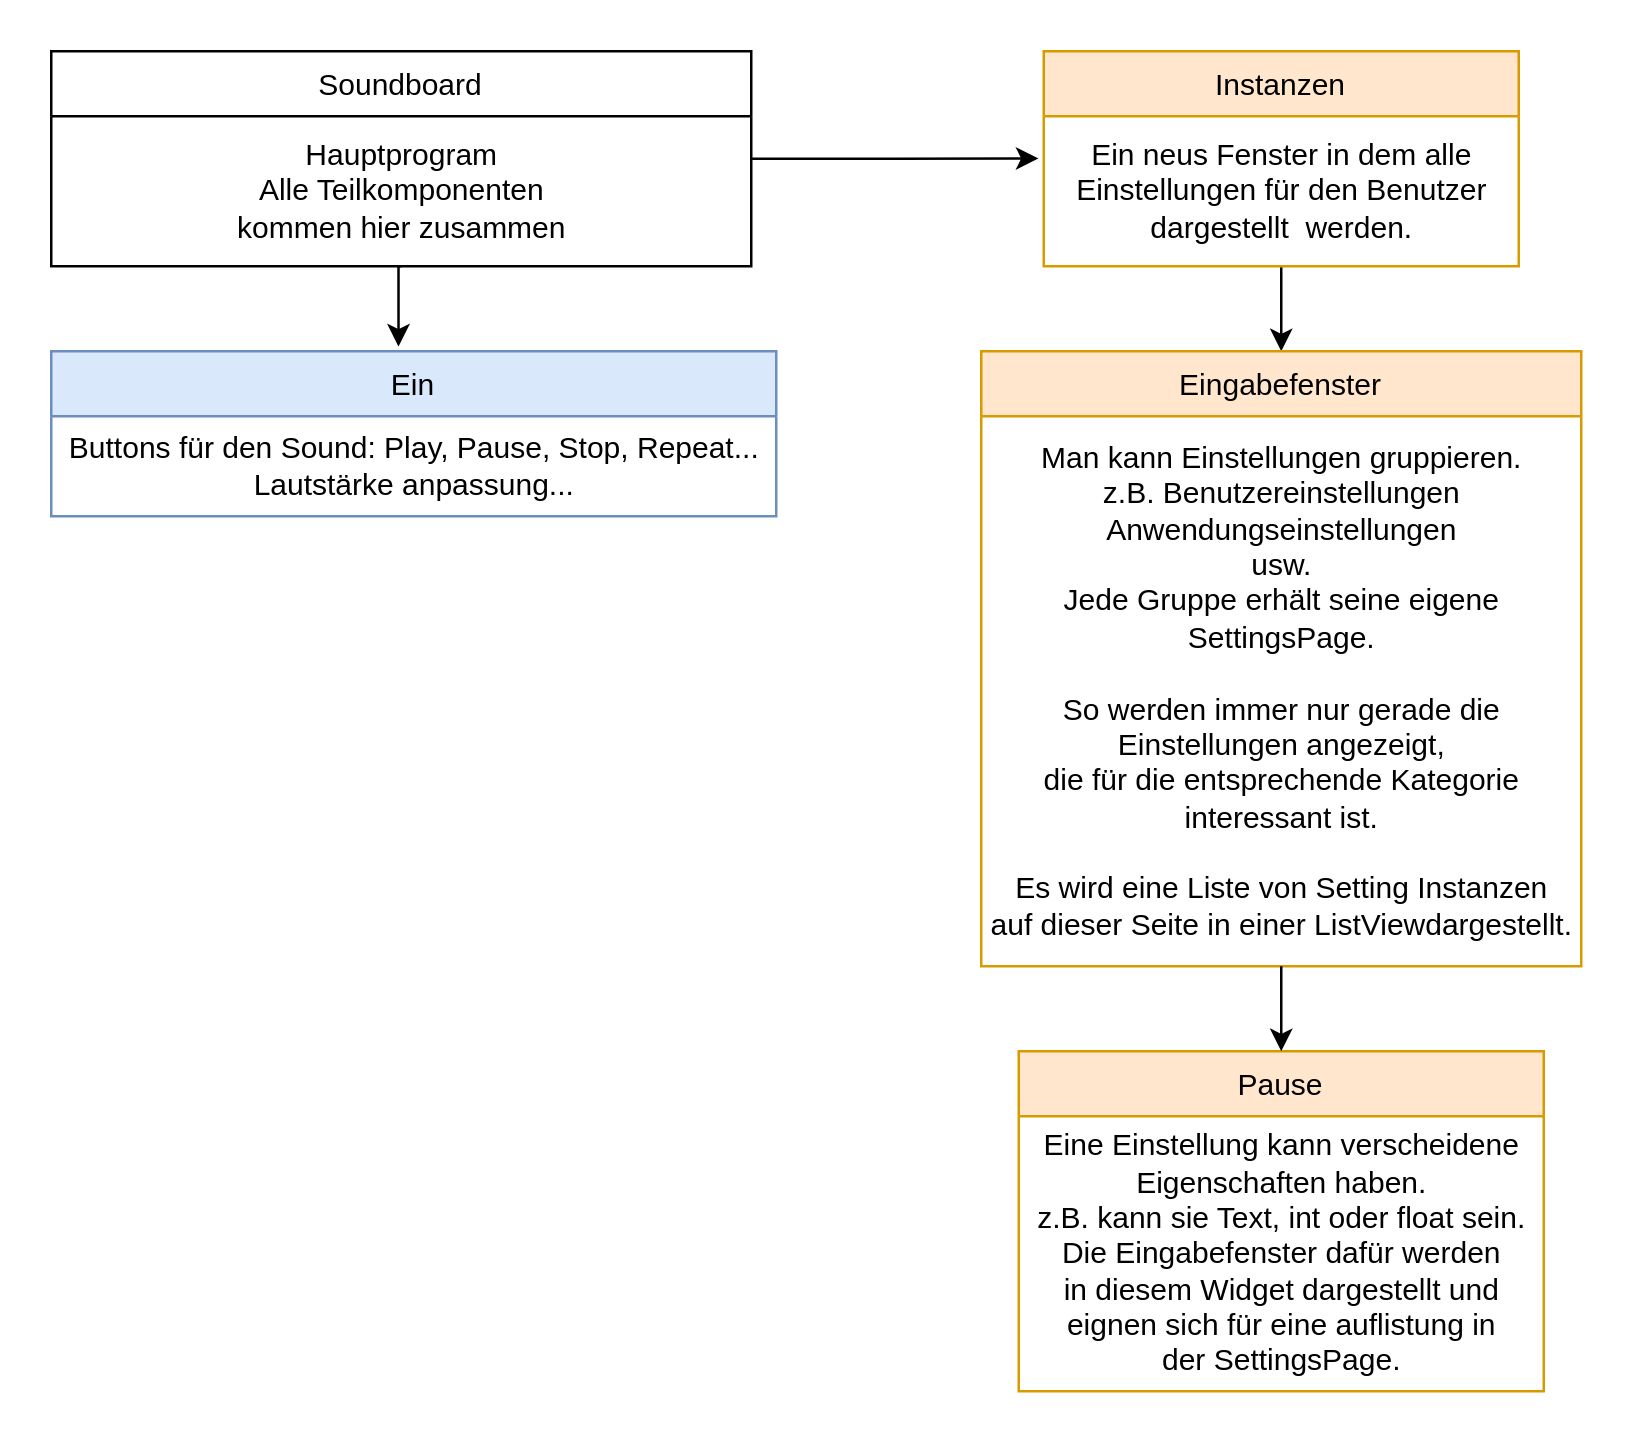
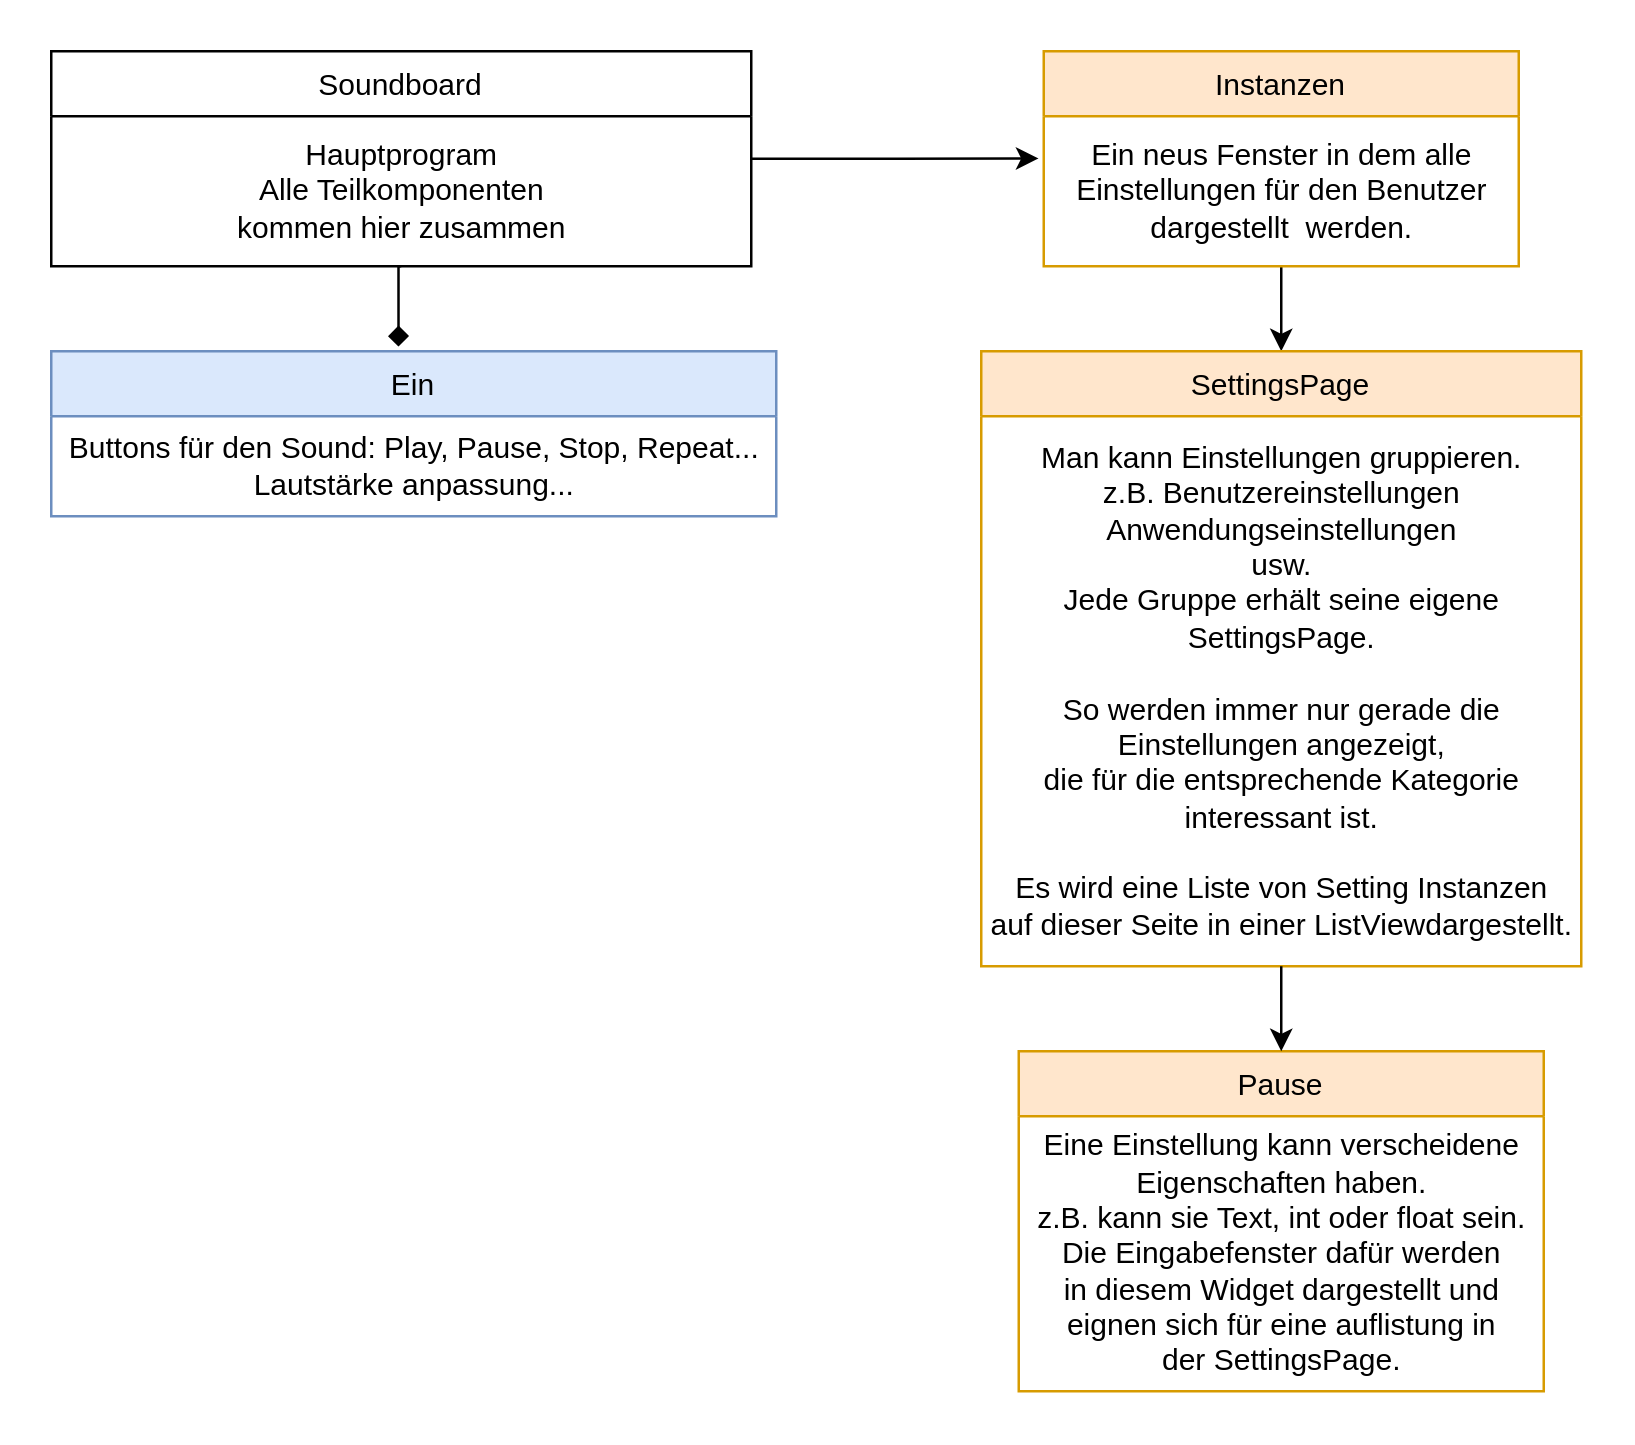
(399, 327) -> (399, 326)
(1280, 385) -> (1280, 385)
